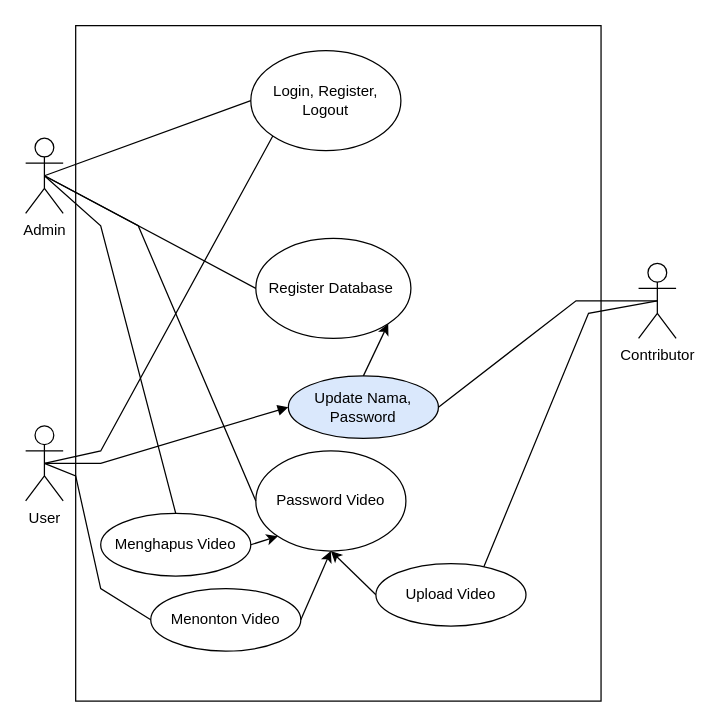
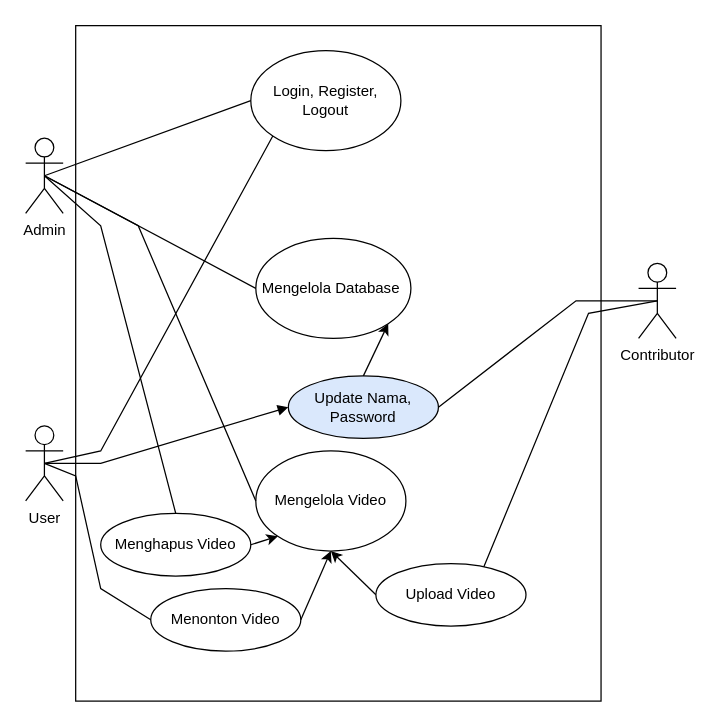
(333, 288) -> (333, 288)
(331, 501) -> (331, 501)
